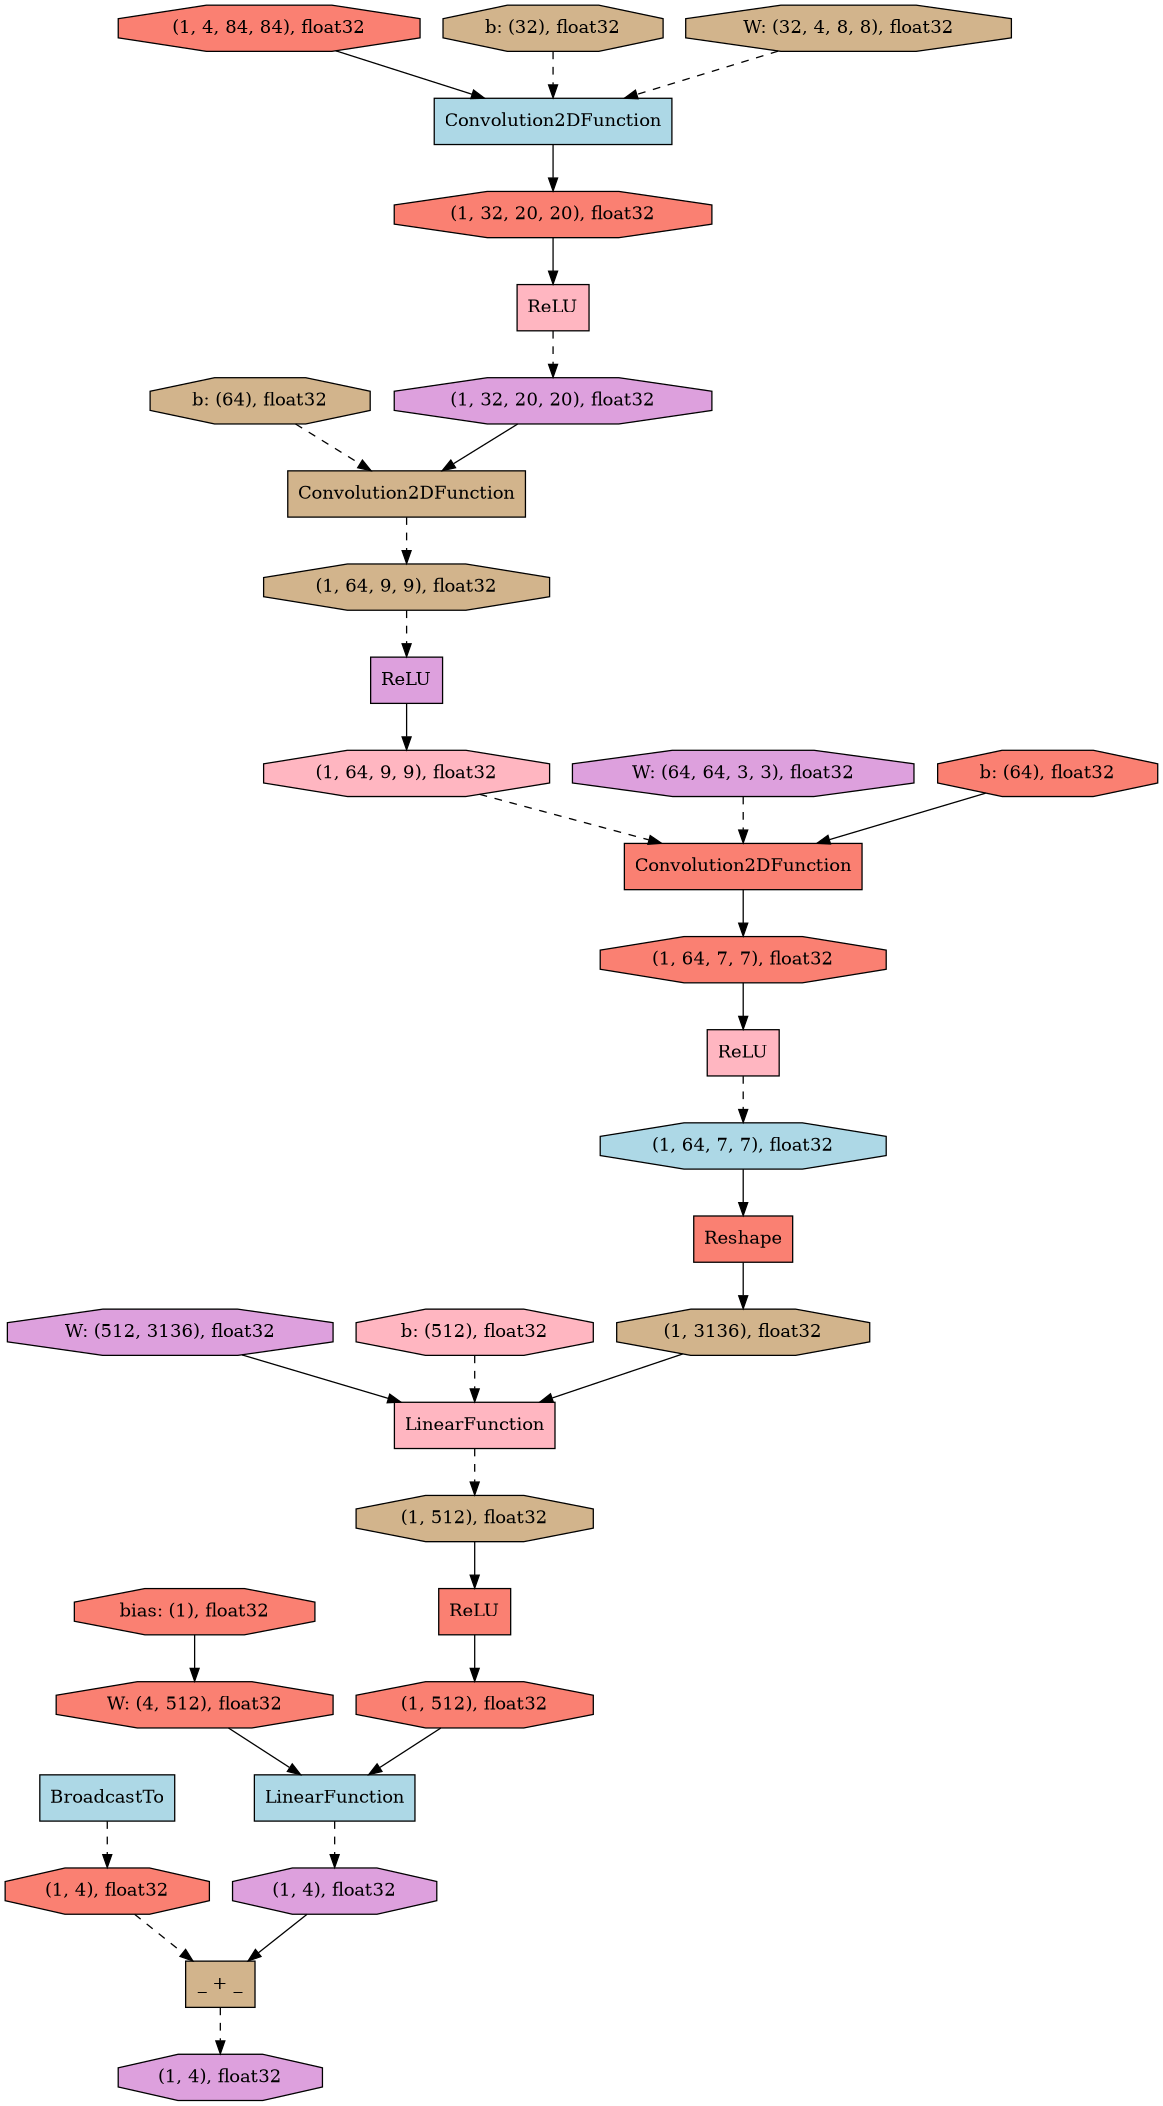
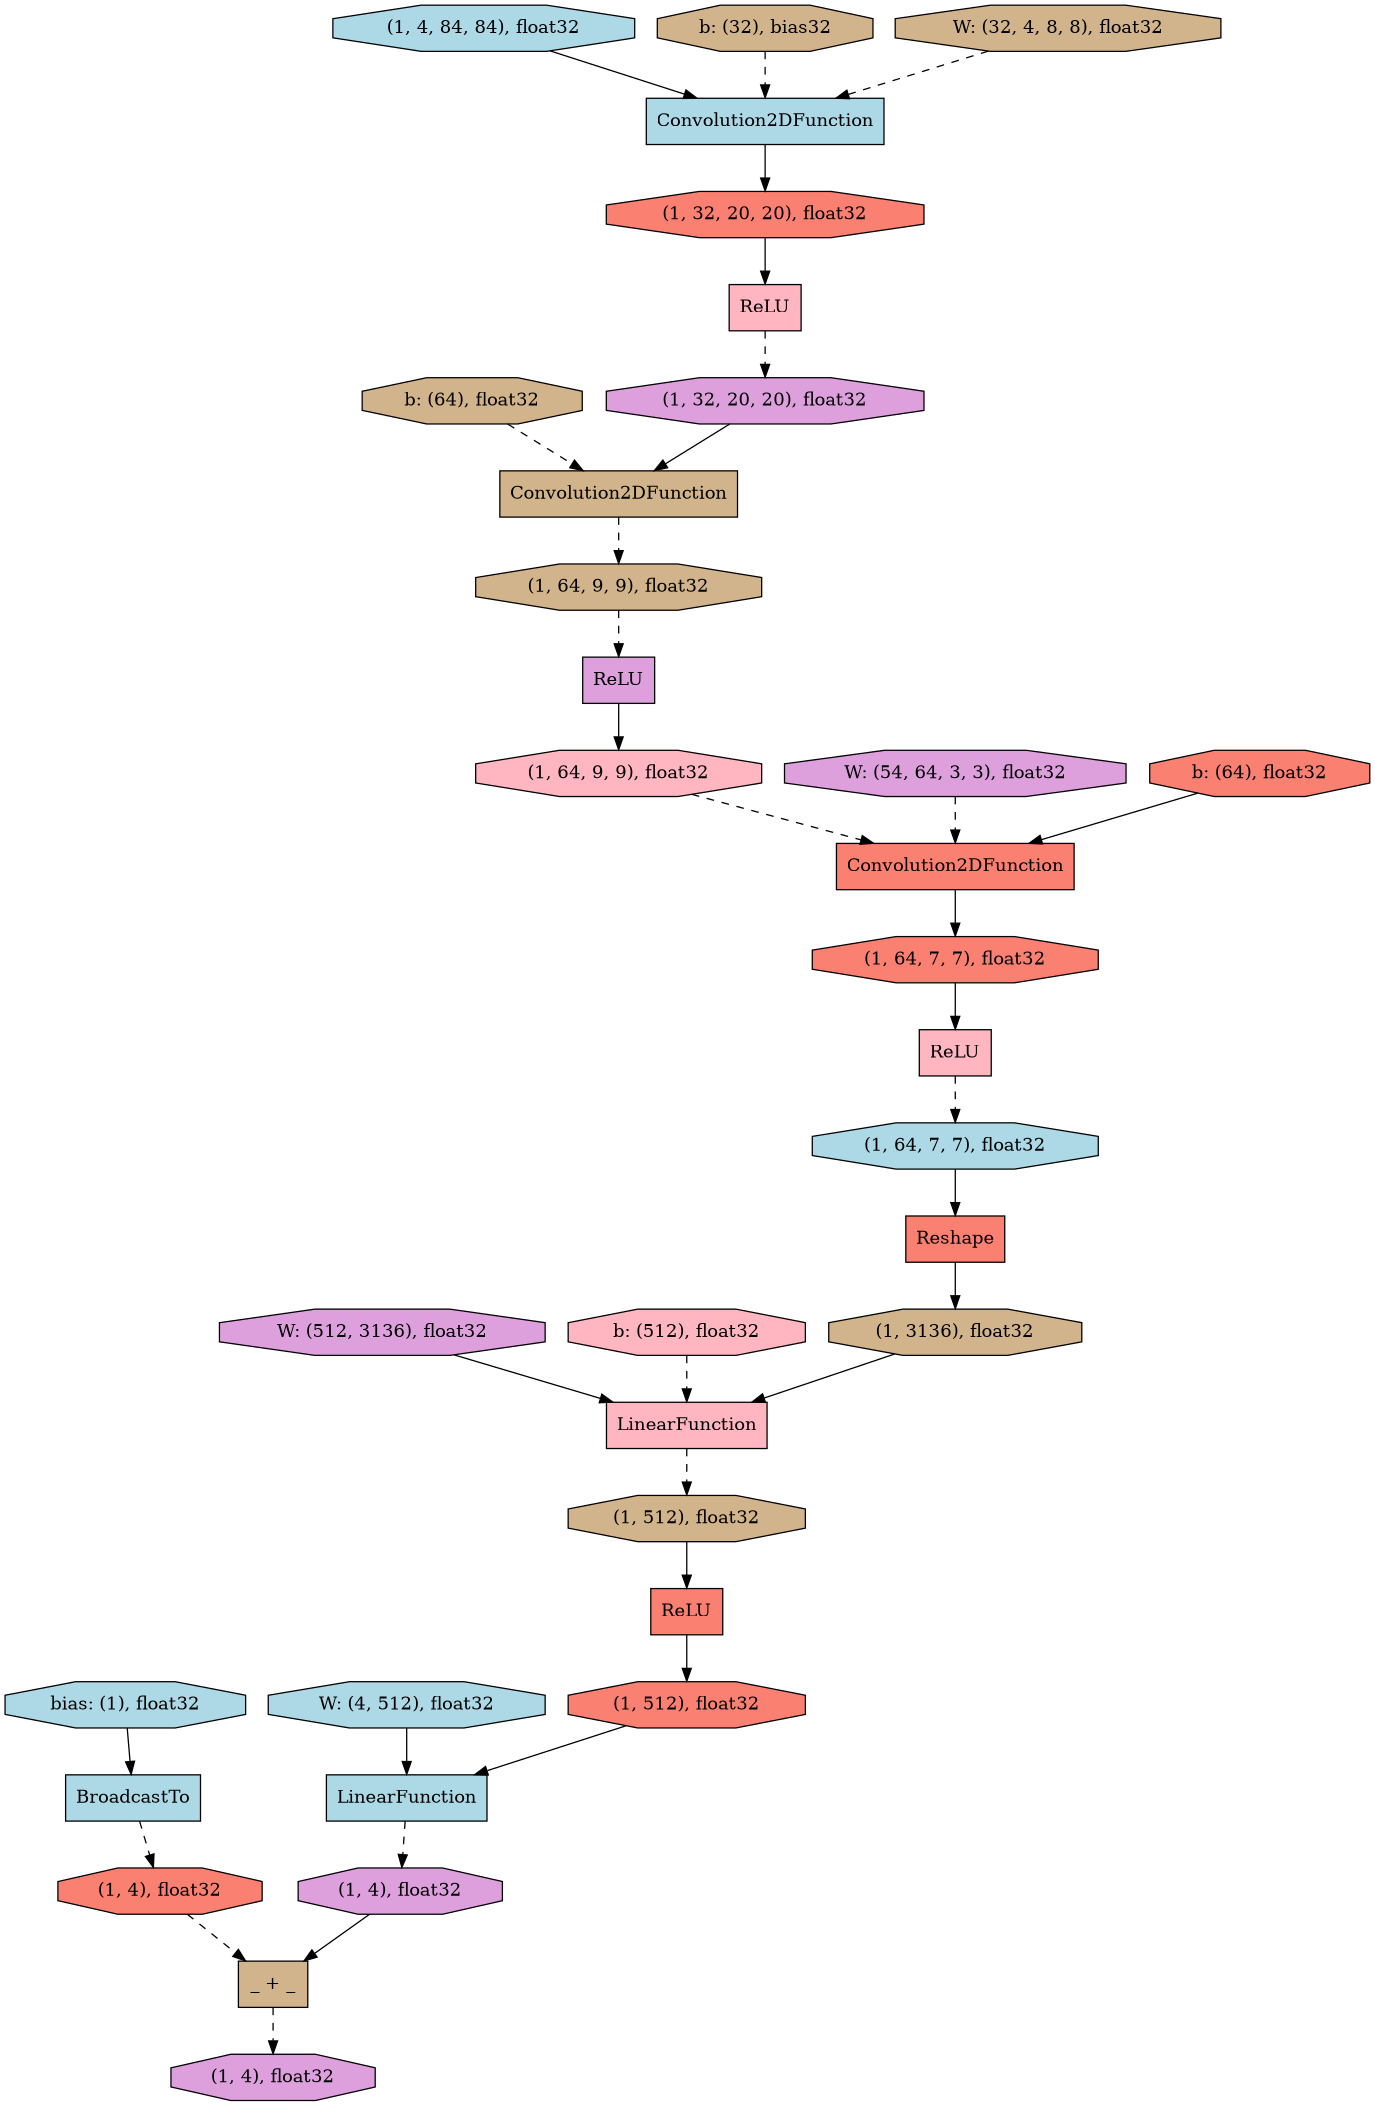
(269, 28) -> (484, 28)
(553, 28) -> (765, 28)
(743, 773) -> (955, 773)
(195, 1612) -> (125, 1705)
(195, 1652) -> (129, 1745)
(195, 1705) -> (407, 1705)
